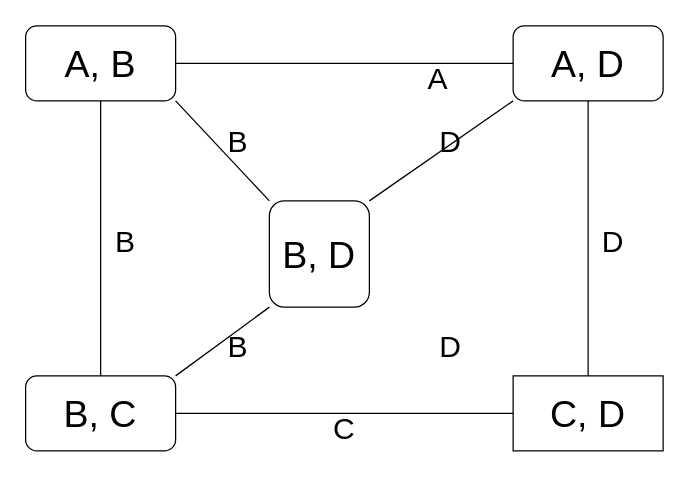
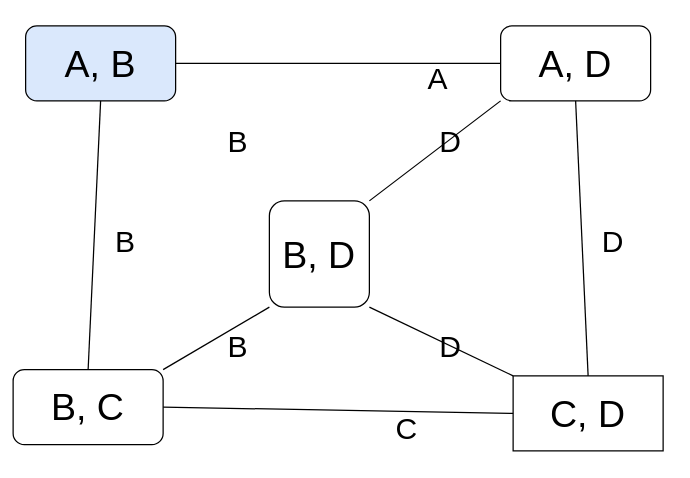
(101, 63) -> (101, 63)
(588, 63) -> (576, 63)
(223, 151) -> none
none -> (442, 341)
(101, 413) -> (88, 407)
(344, 426) -> (407, 426)
